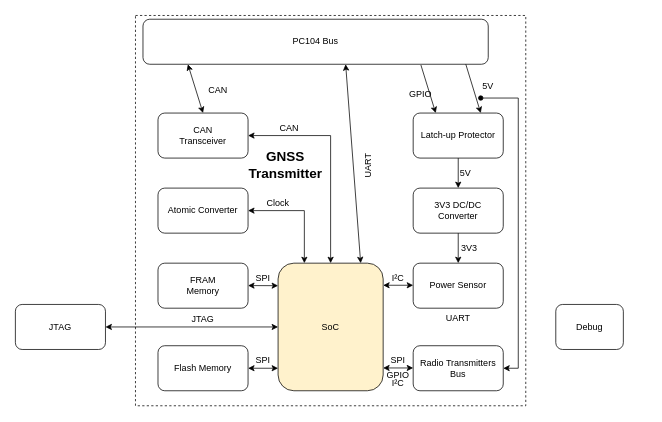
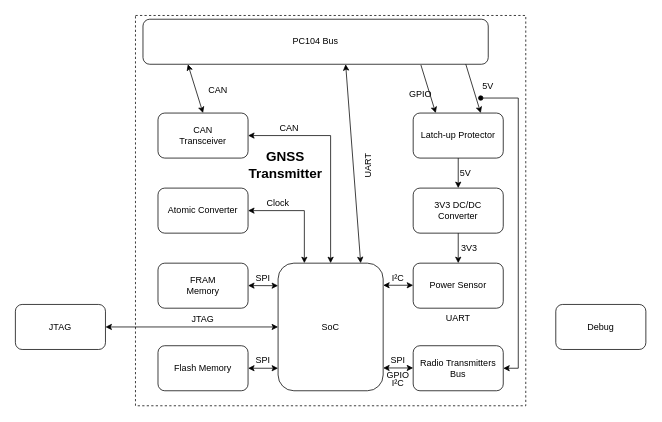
(330, 327) -> (330, 327)
(589, 327) -> (600, 327)
